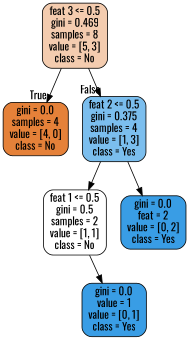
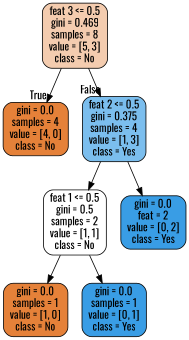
none -> (36, 310)
(114, 310) -> (114, 310)
